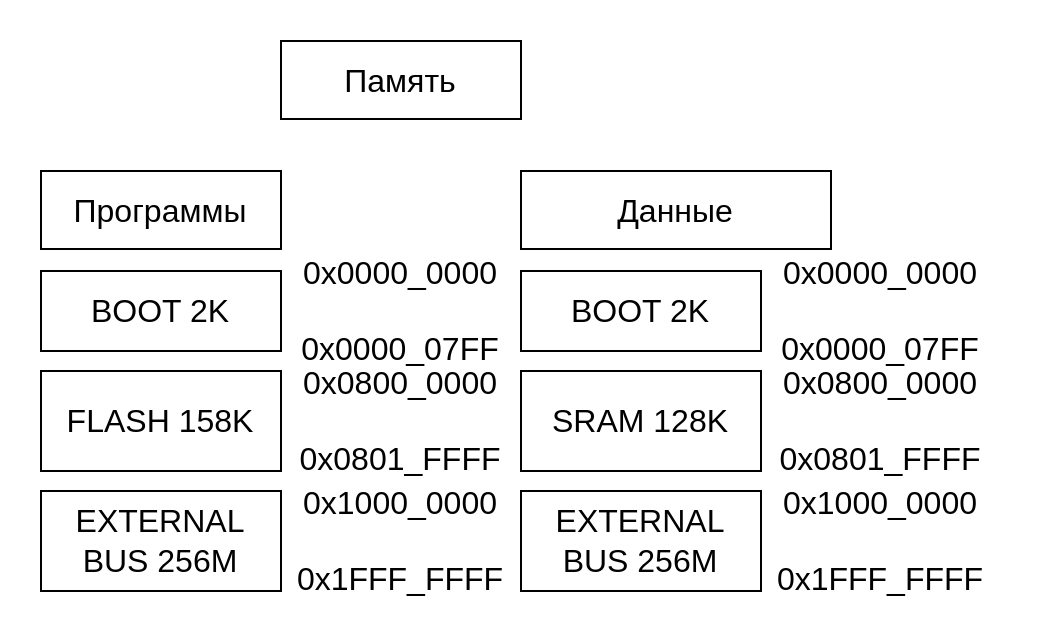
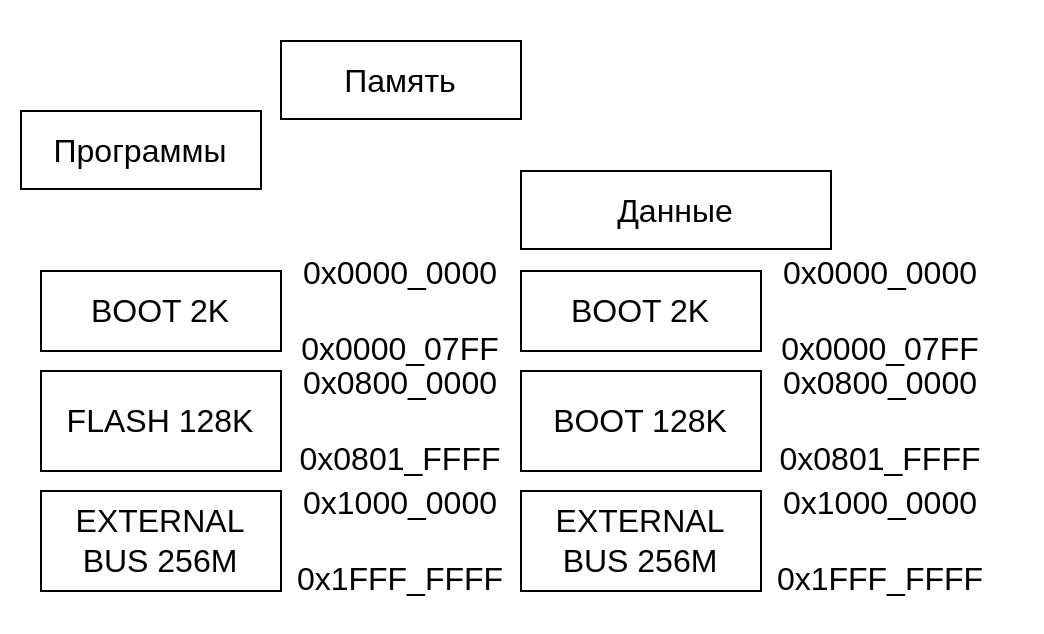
(161, 210) -> (141, 150)
(161, 421) -> (161, 421)
(641, 421) -> (641, 421)
